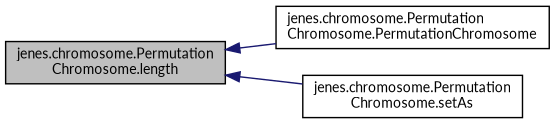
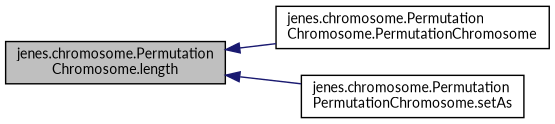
(413, 96) -> (413, 96)
